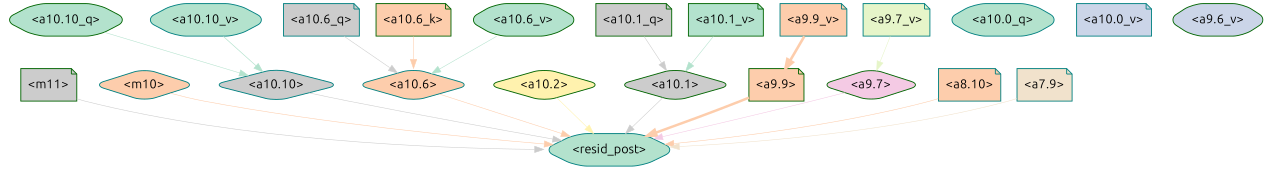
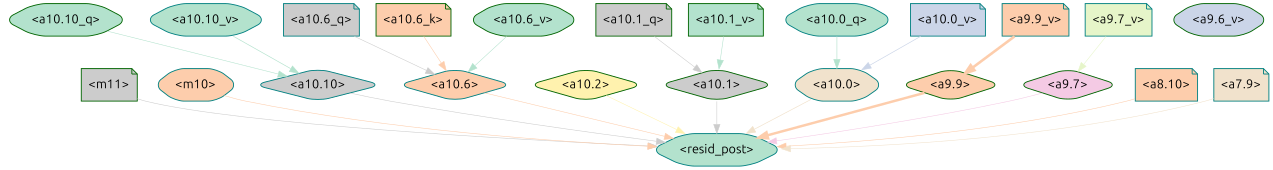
(144, 85) -> (196, 85)
(776, 85) -> (951, 85)
none -> (837, 85)
